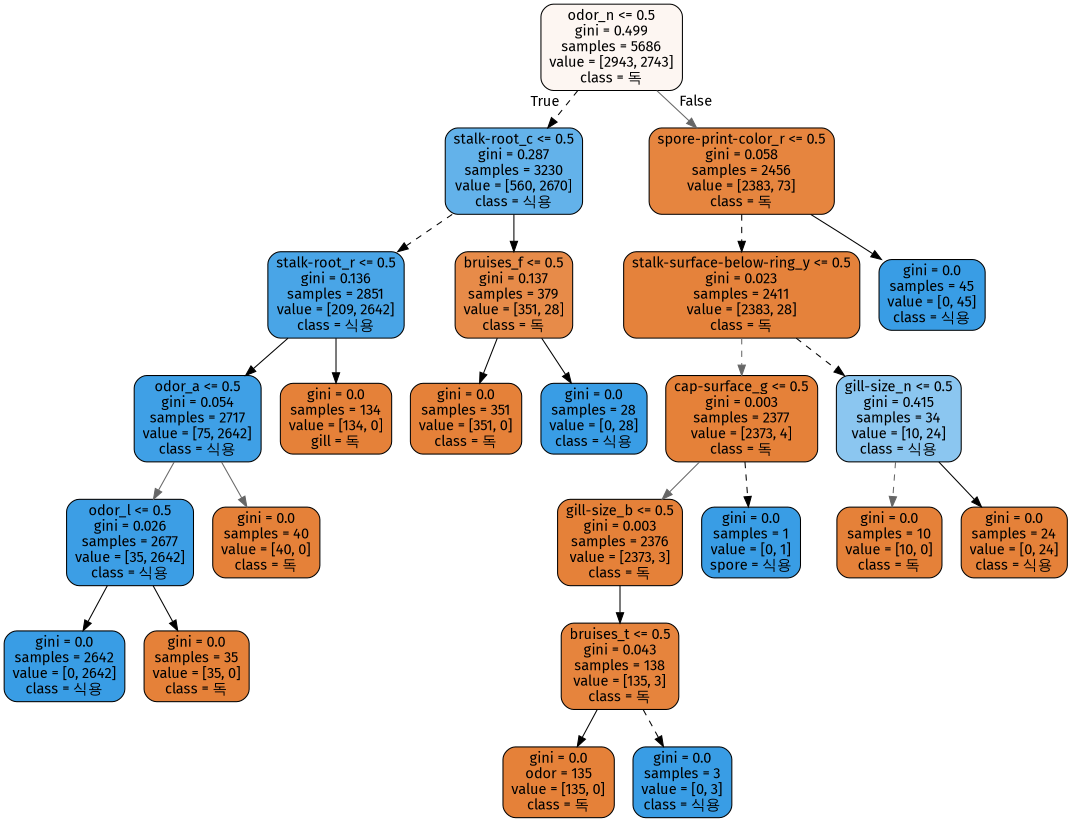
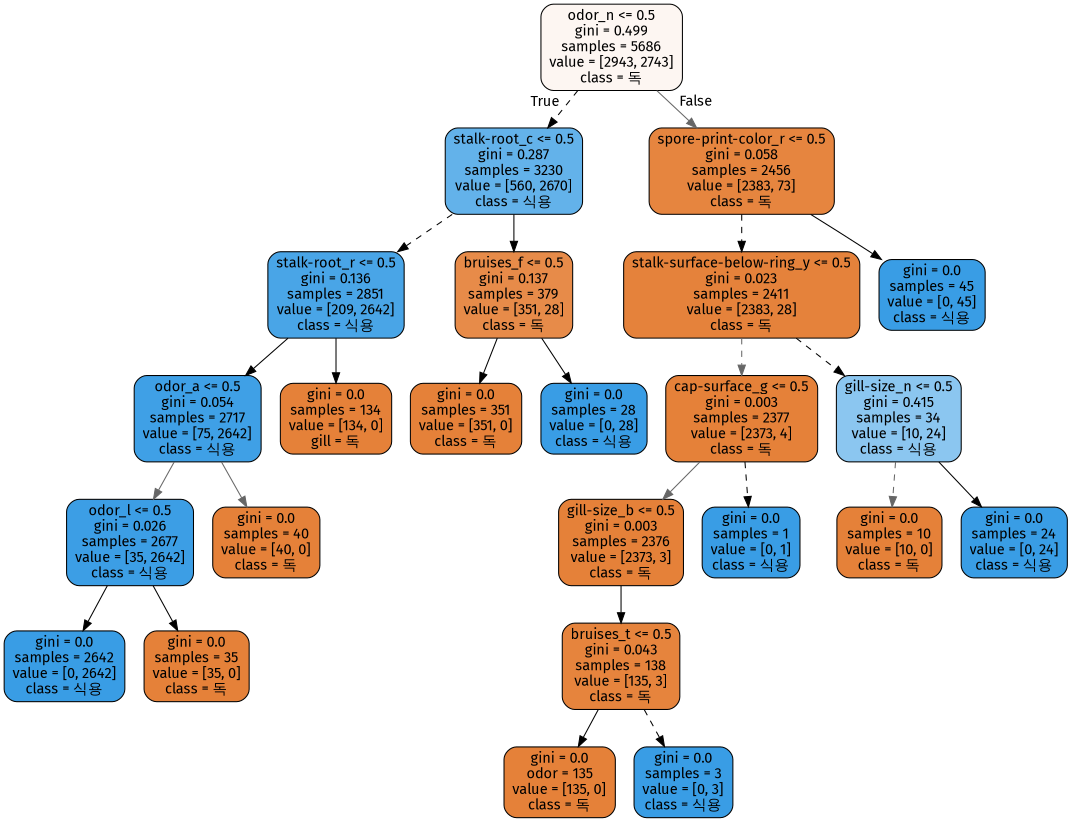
(751, 543) -> (751, 543)
(1014, 543) -> (1014, 543)
